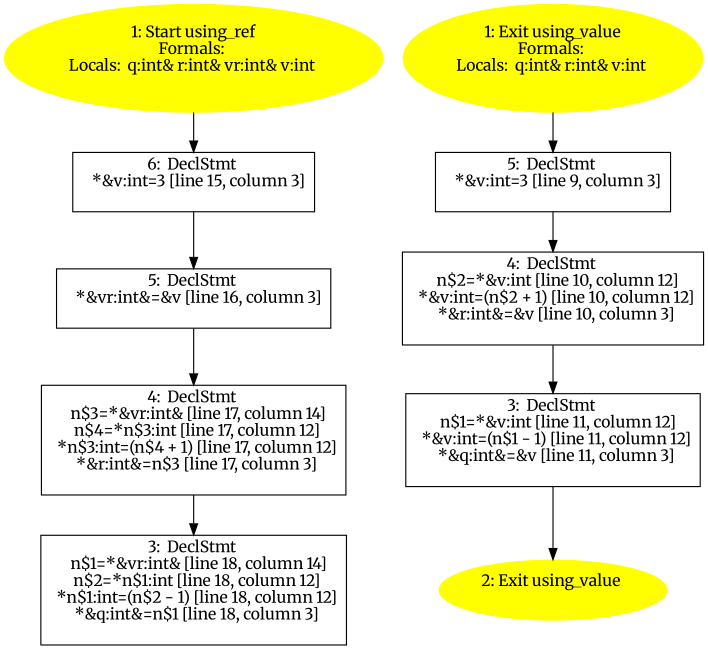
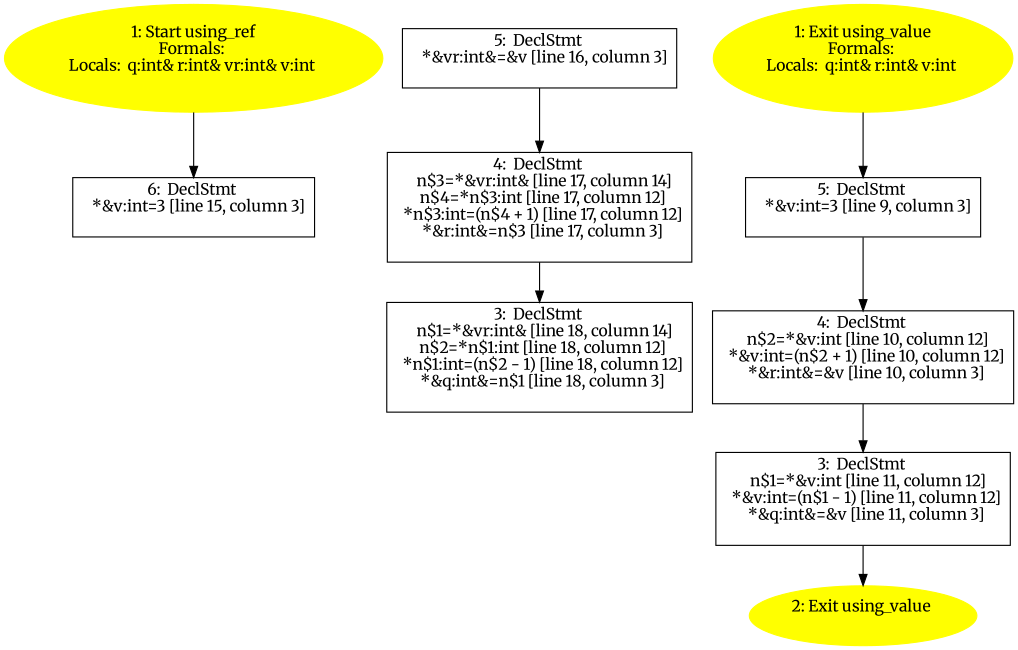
(194, 235) -> none
